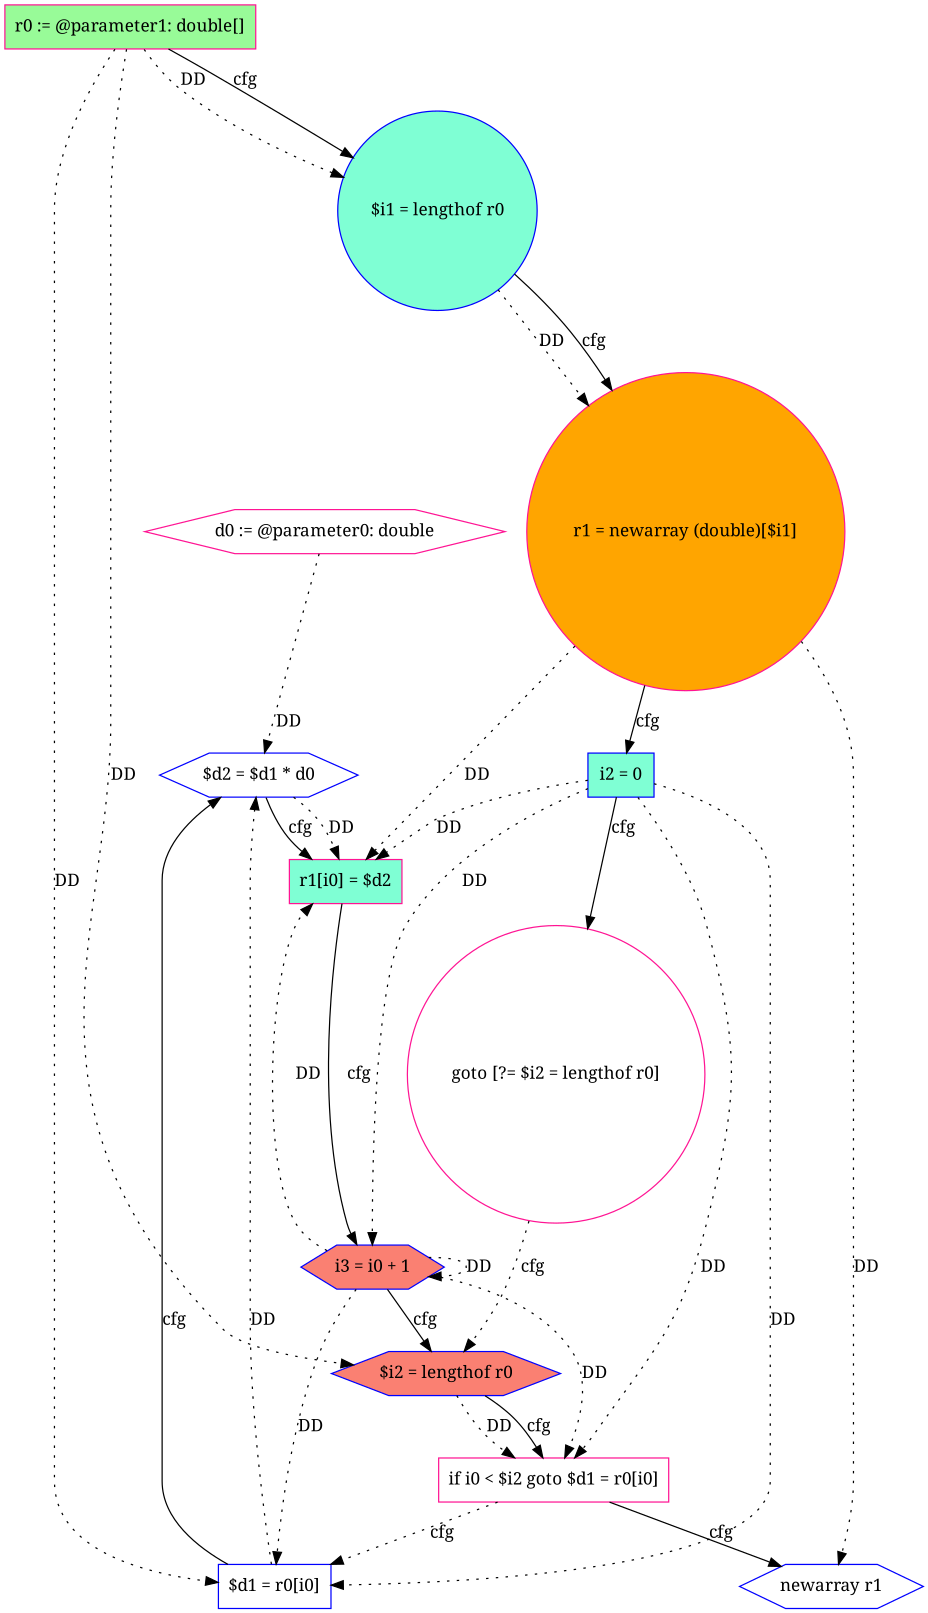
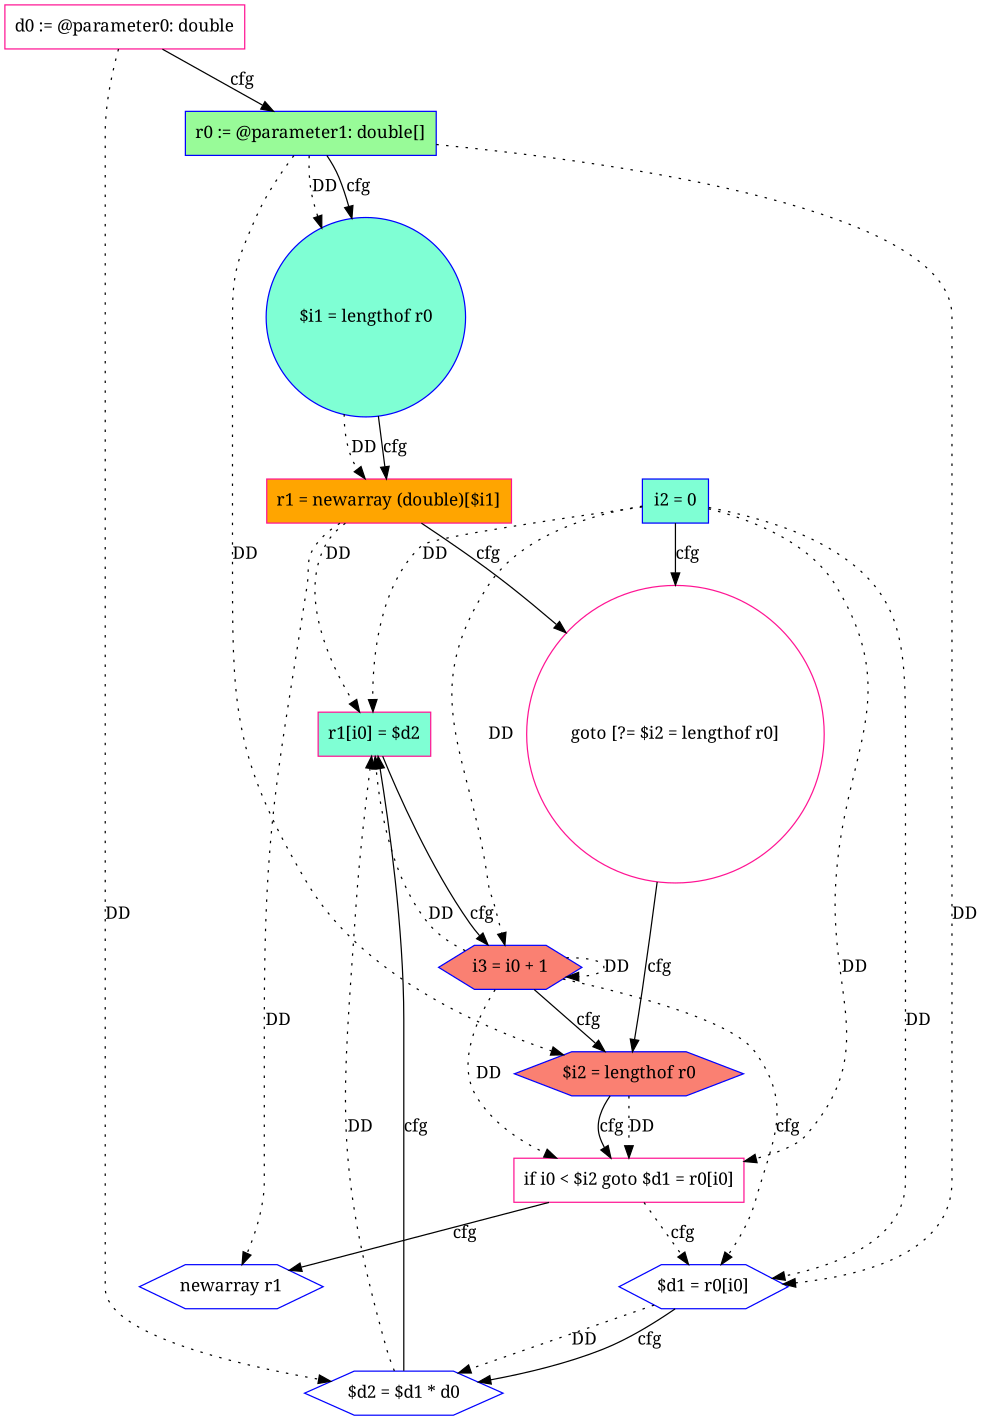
(130, 27) -> (311, 133)
none -> (212, 77)
(325, 532) -> (125, 27)
(686, 532) -> (389, 501)
(637, 713) -> (487, 569)
(507, 1284) -> (646, 961)
(311, 1427) -> (788, 1127)
(275, 1586) -> (704, 1287)
